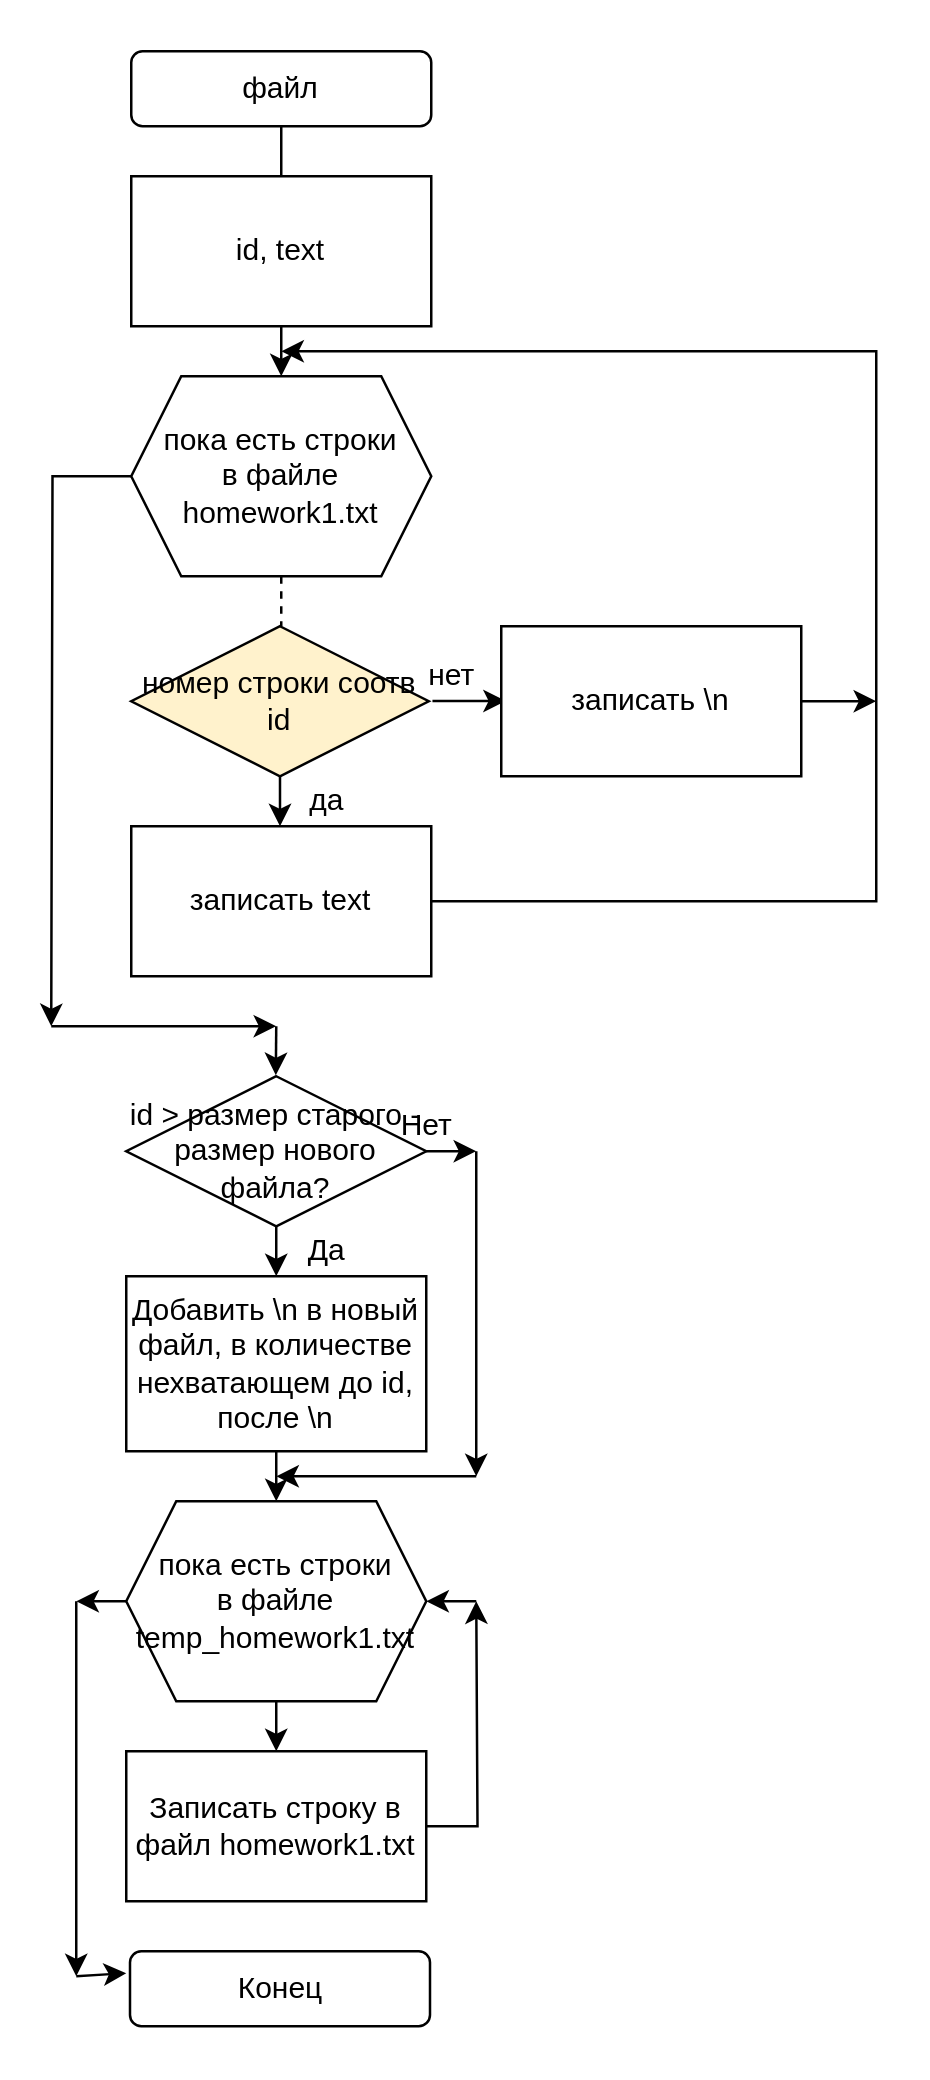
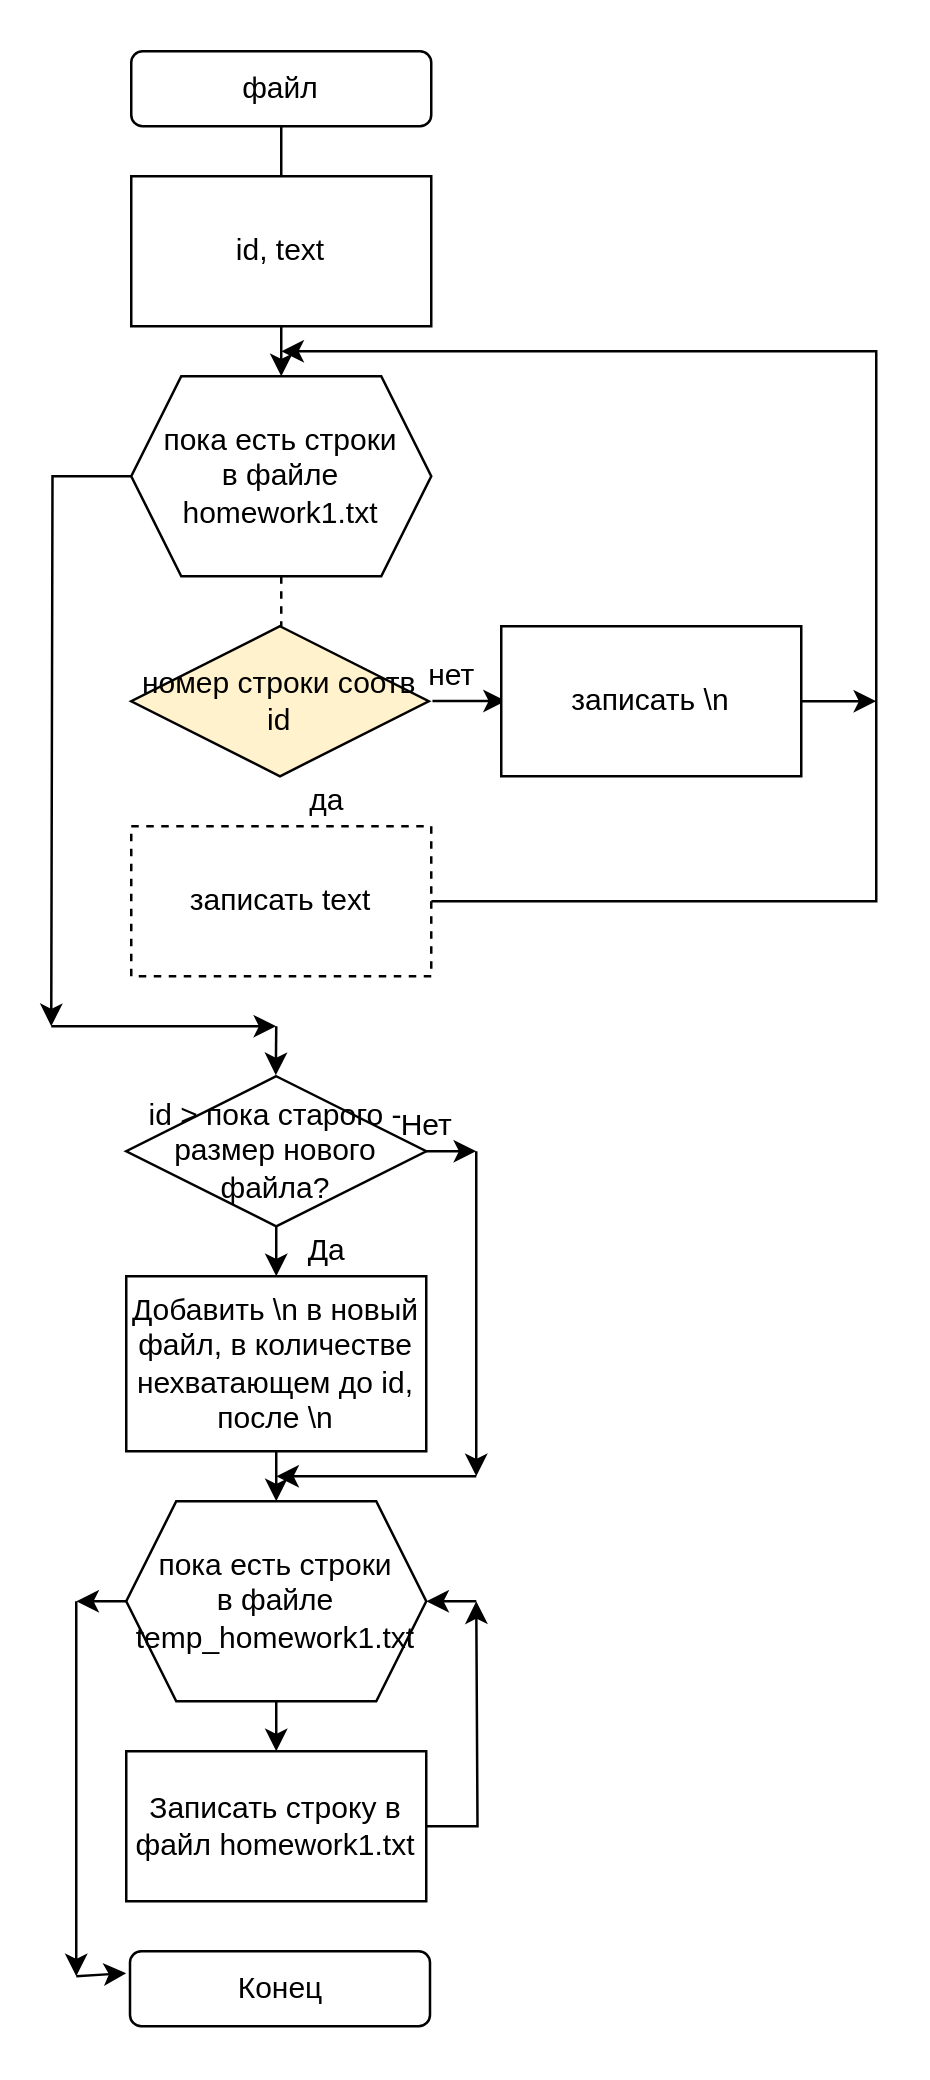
(280, 793) -> none
(281, 901) -> (281, 901)
(276, 1151) -> (276, 1151)
